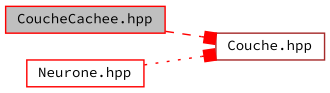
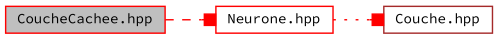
(184, 34) -> (183, 20)
